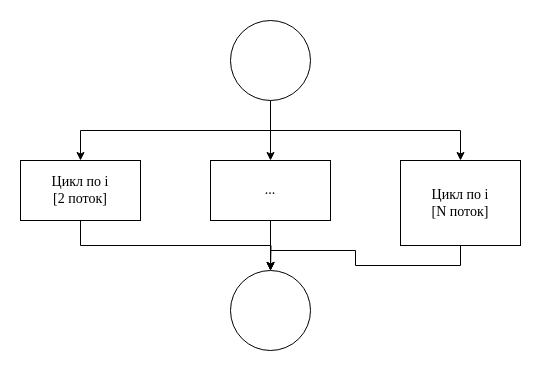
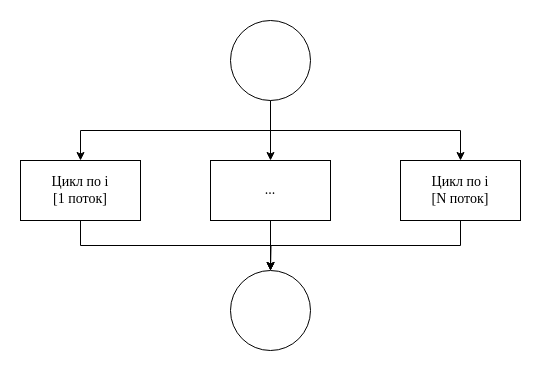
(81, 191) -> (81, 191)
(461, 203) -> (461, 191)
